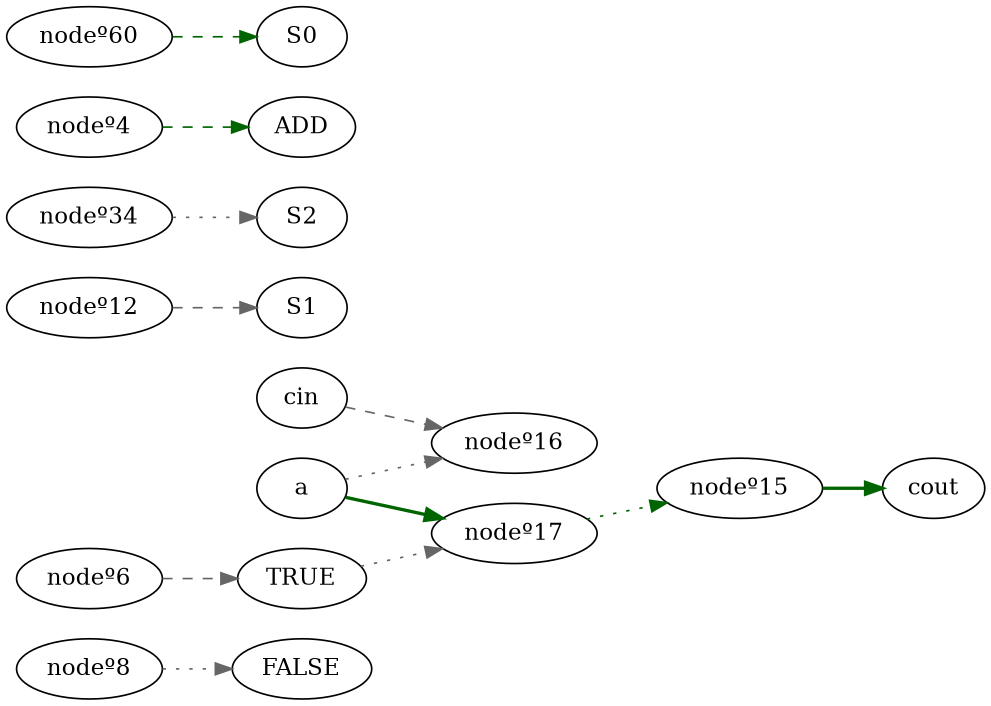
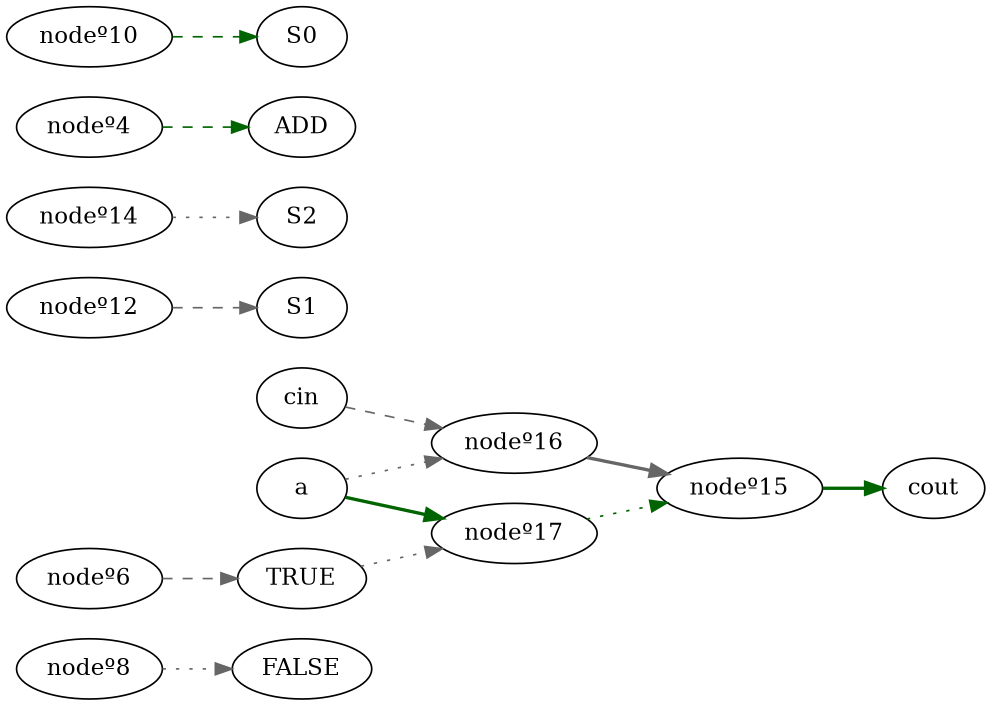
(89, 37) -> (89, 37)
(89, 217) -> (89, 217)
none -> (619, 464)
